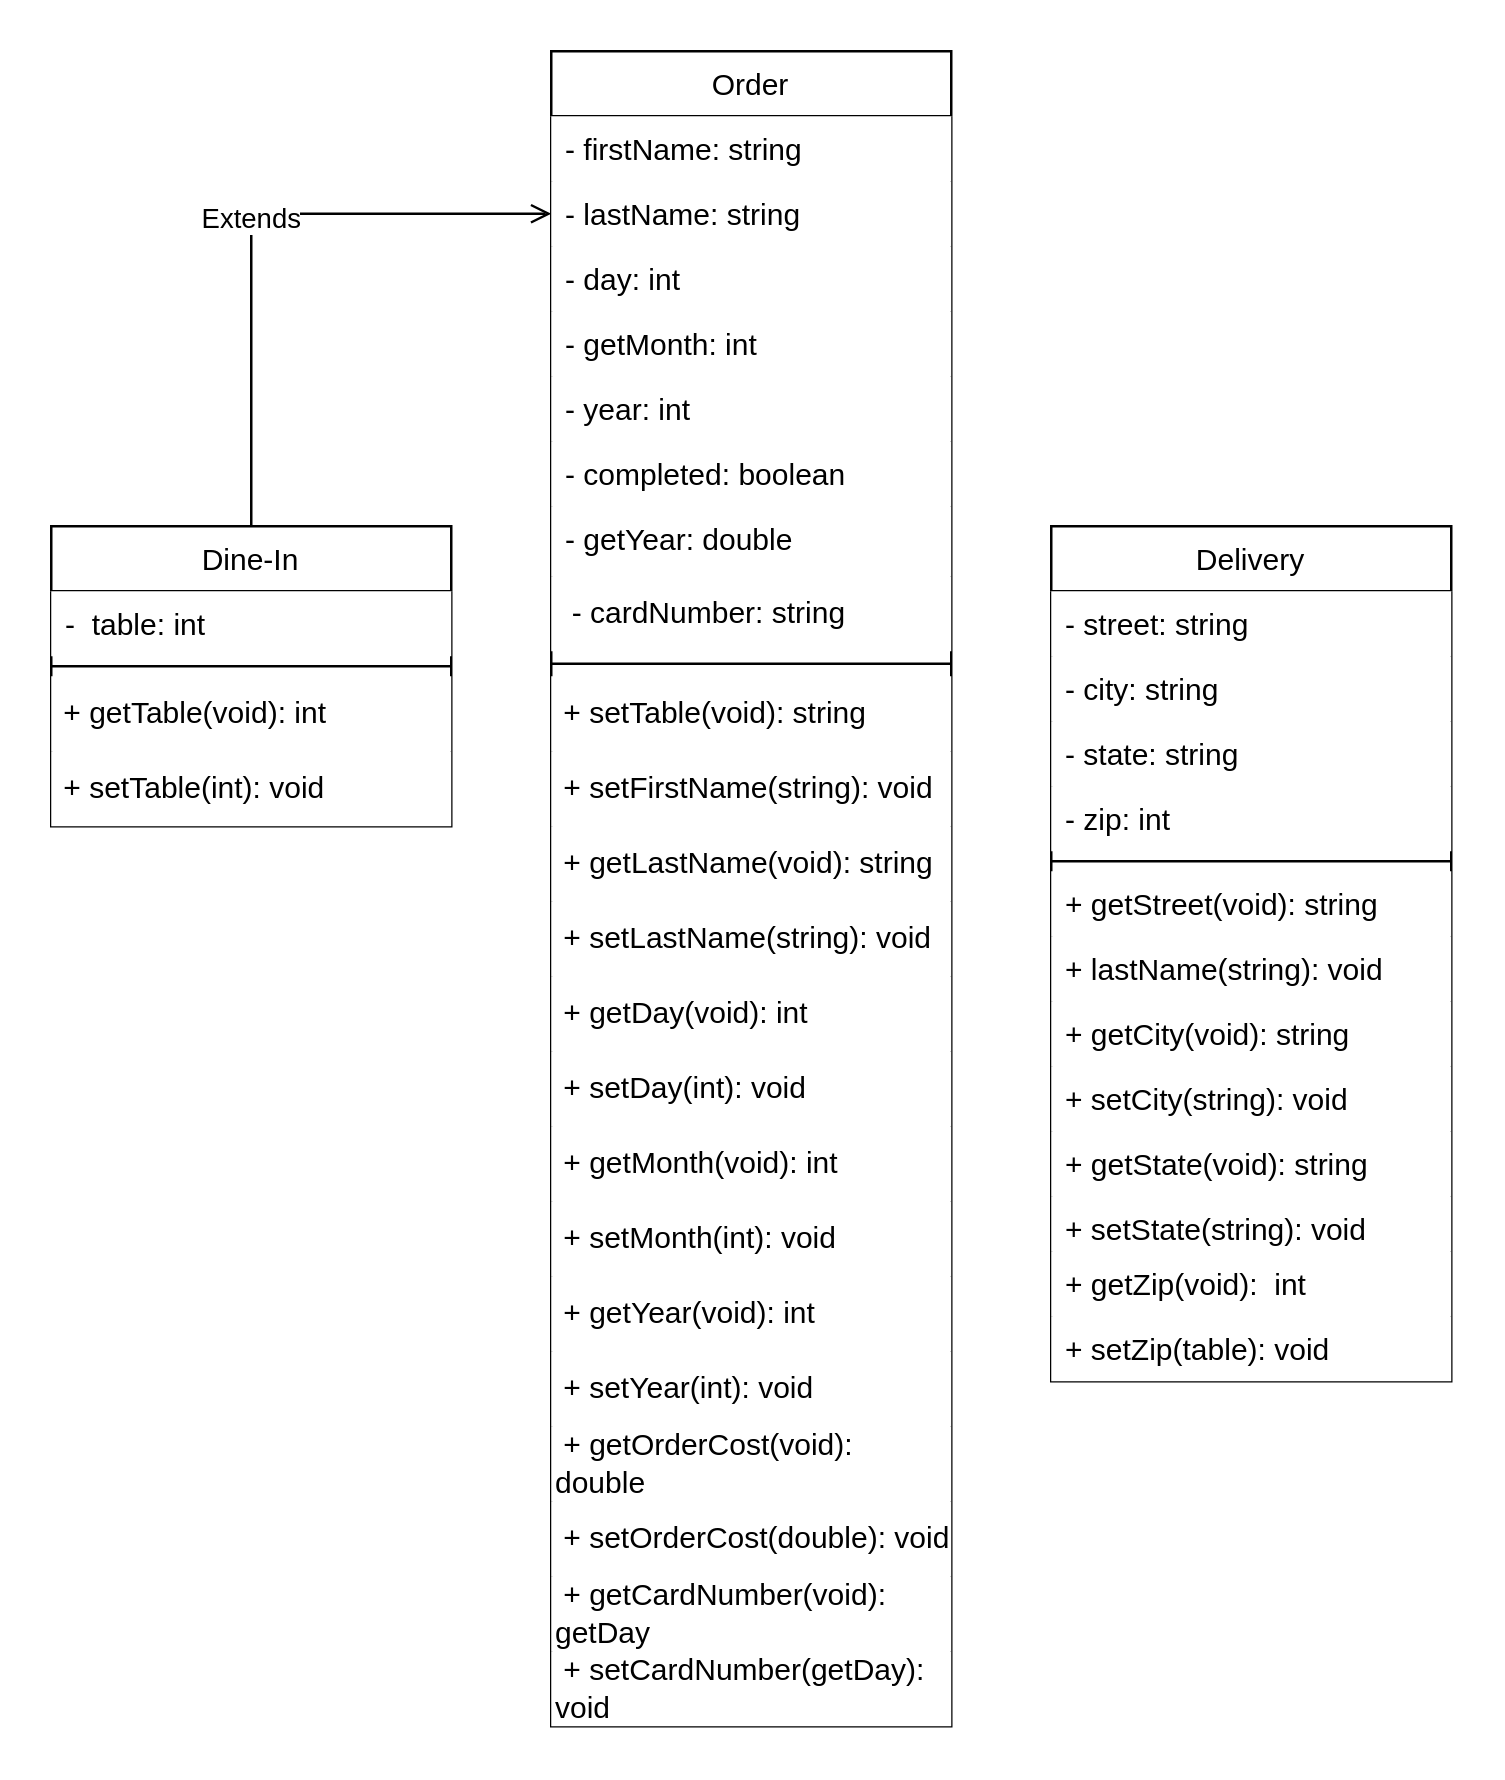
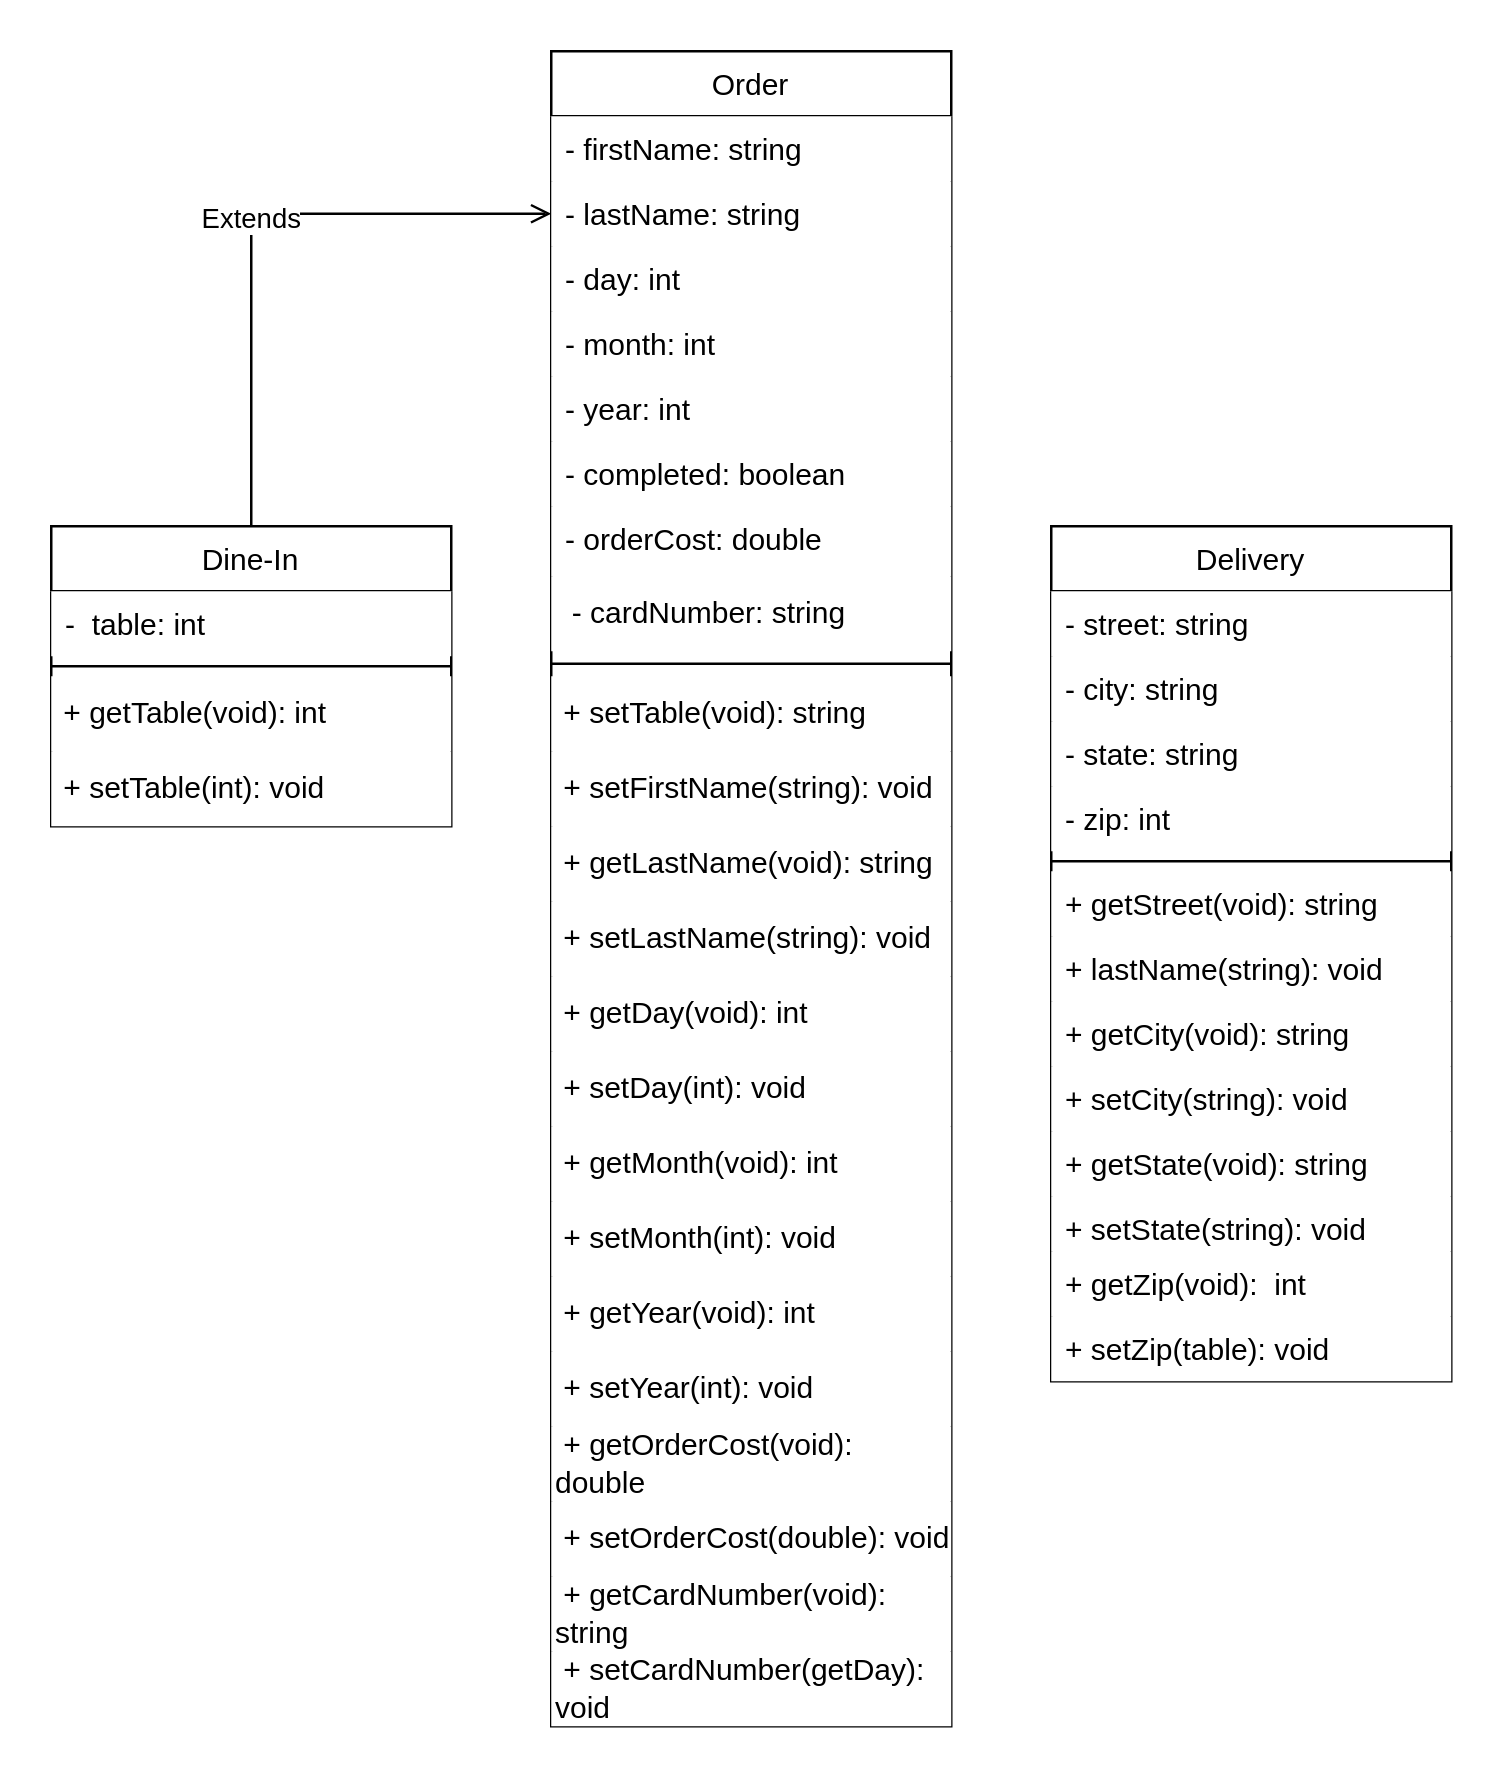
(675, 345) -> (650, 345)
(692, 540) -> (709, 540)
(754, 1614) -> (754, 1614)
